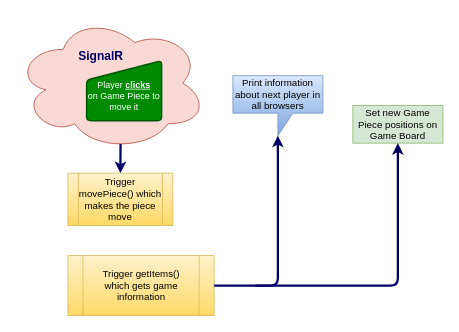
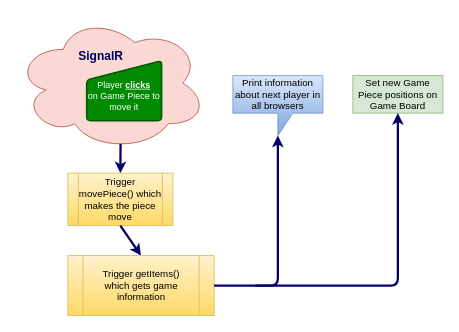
(398, 124) -> (398, 94)
none -> (129, 237)
